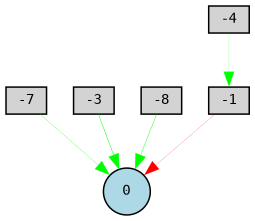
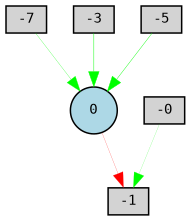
(229, 20) -> (164, 110)
(161, 101) -> (161, 20)
(185, 140) -> (110, 153)
